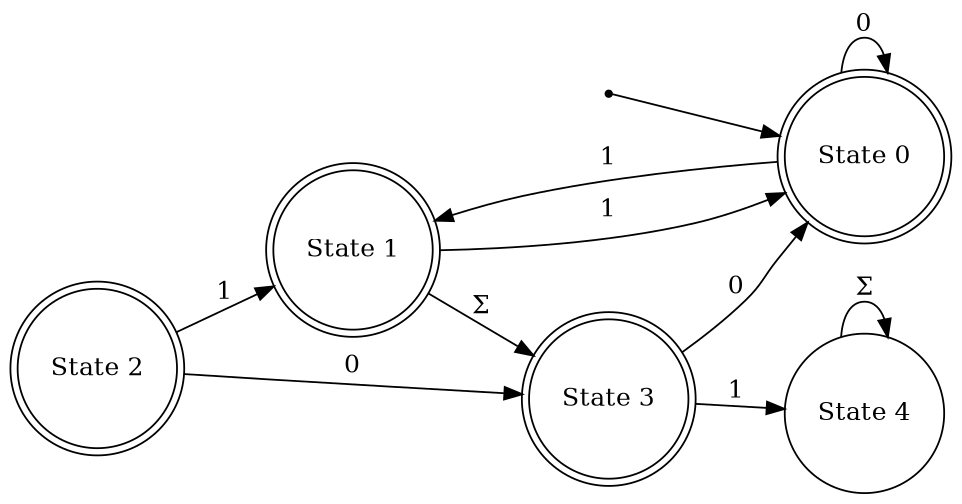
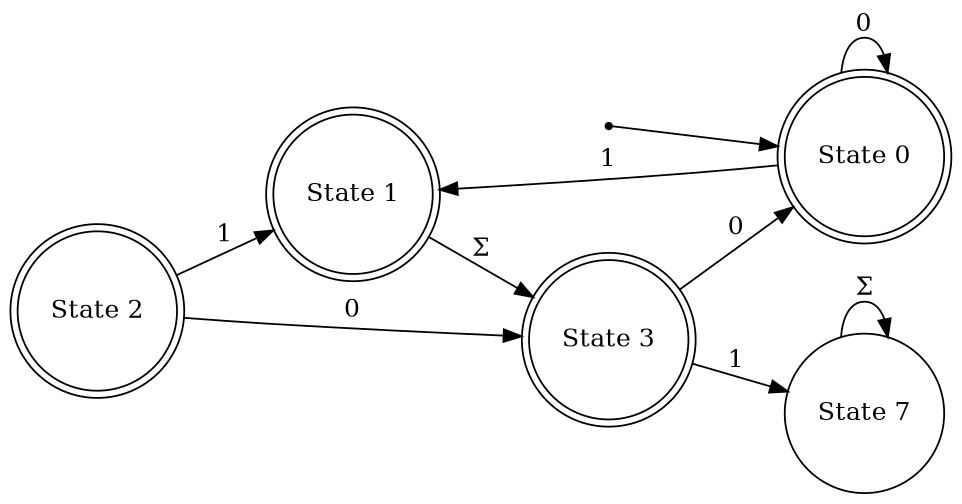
(606, 239) -> none
(864, 413) -> (864, 413)
